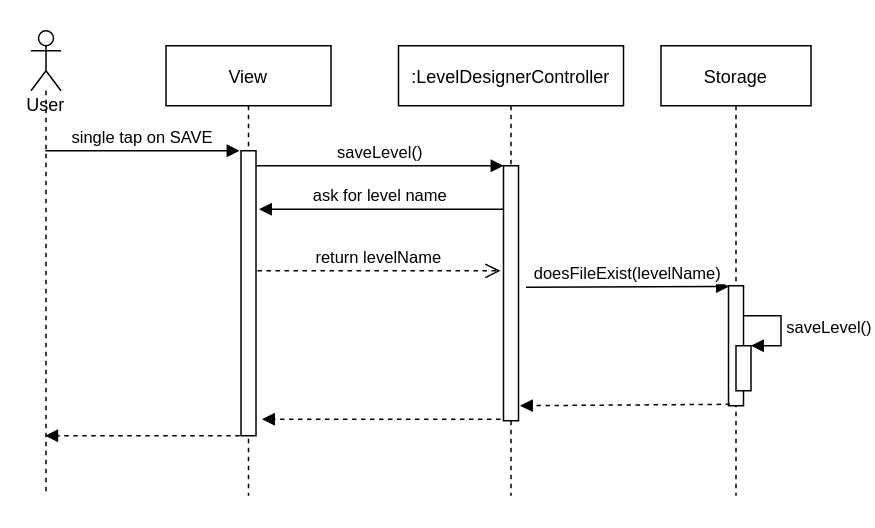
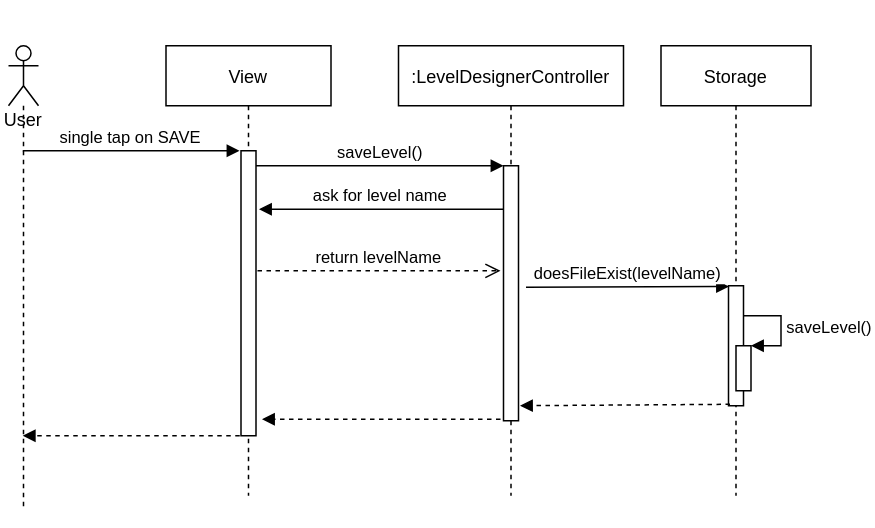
(46, 263) -> (23, 278)
